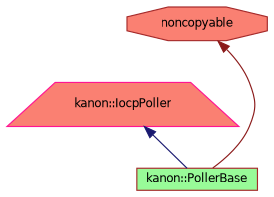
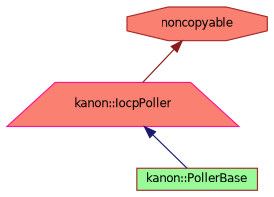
(254, 112) -> (158, 66)
